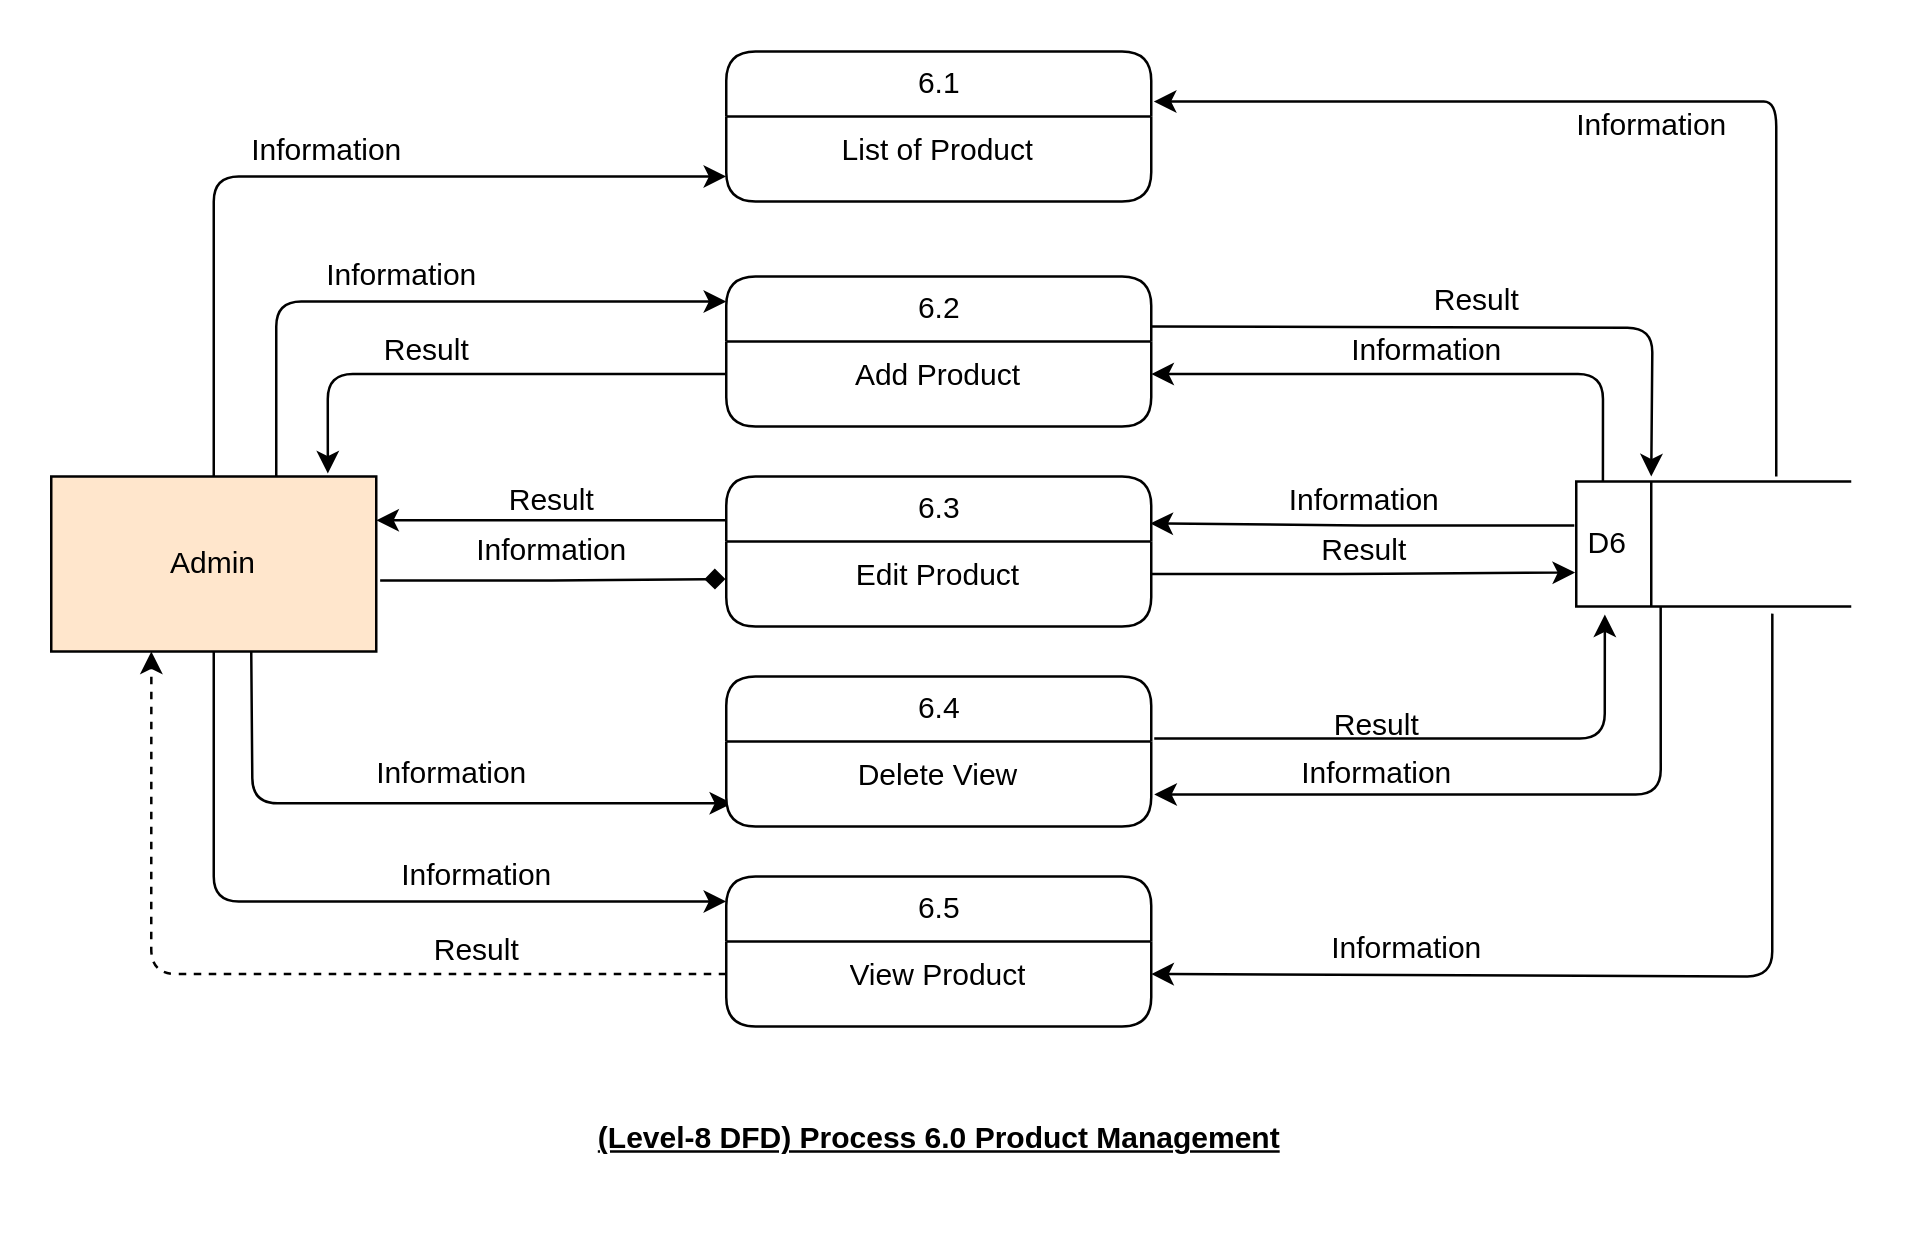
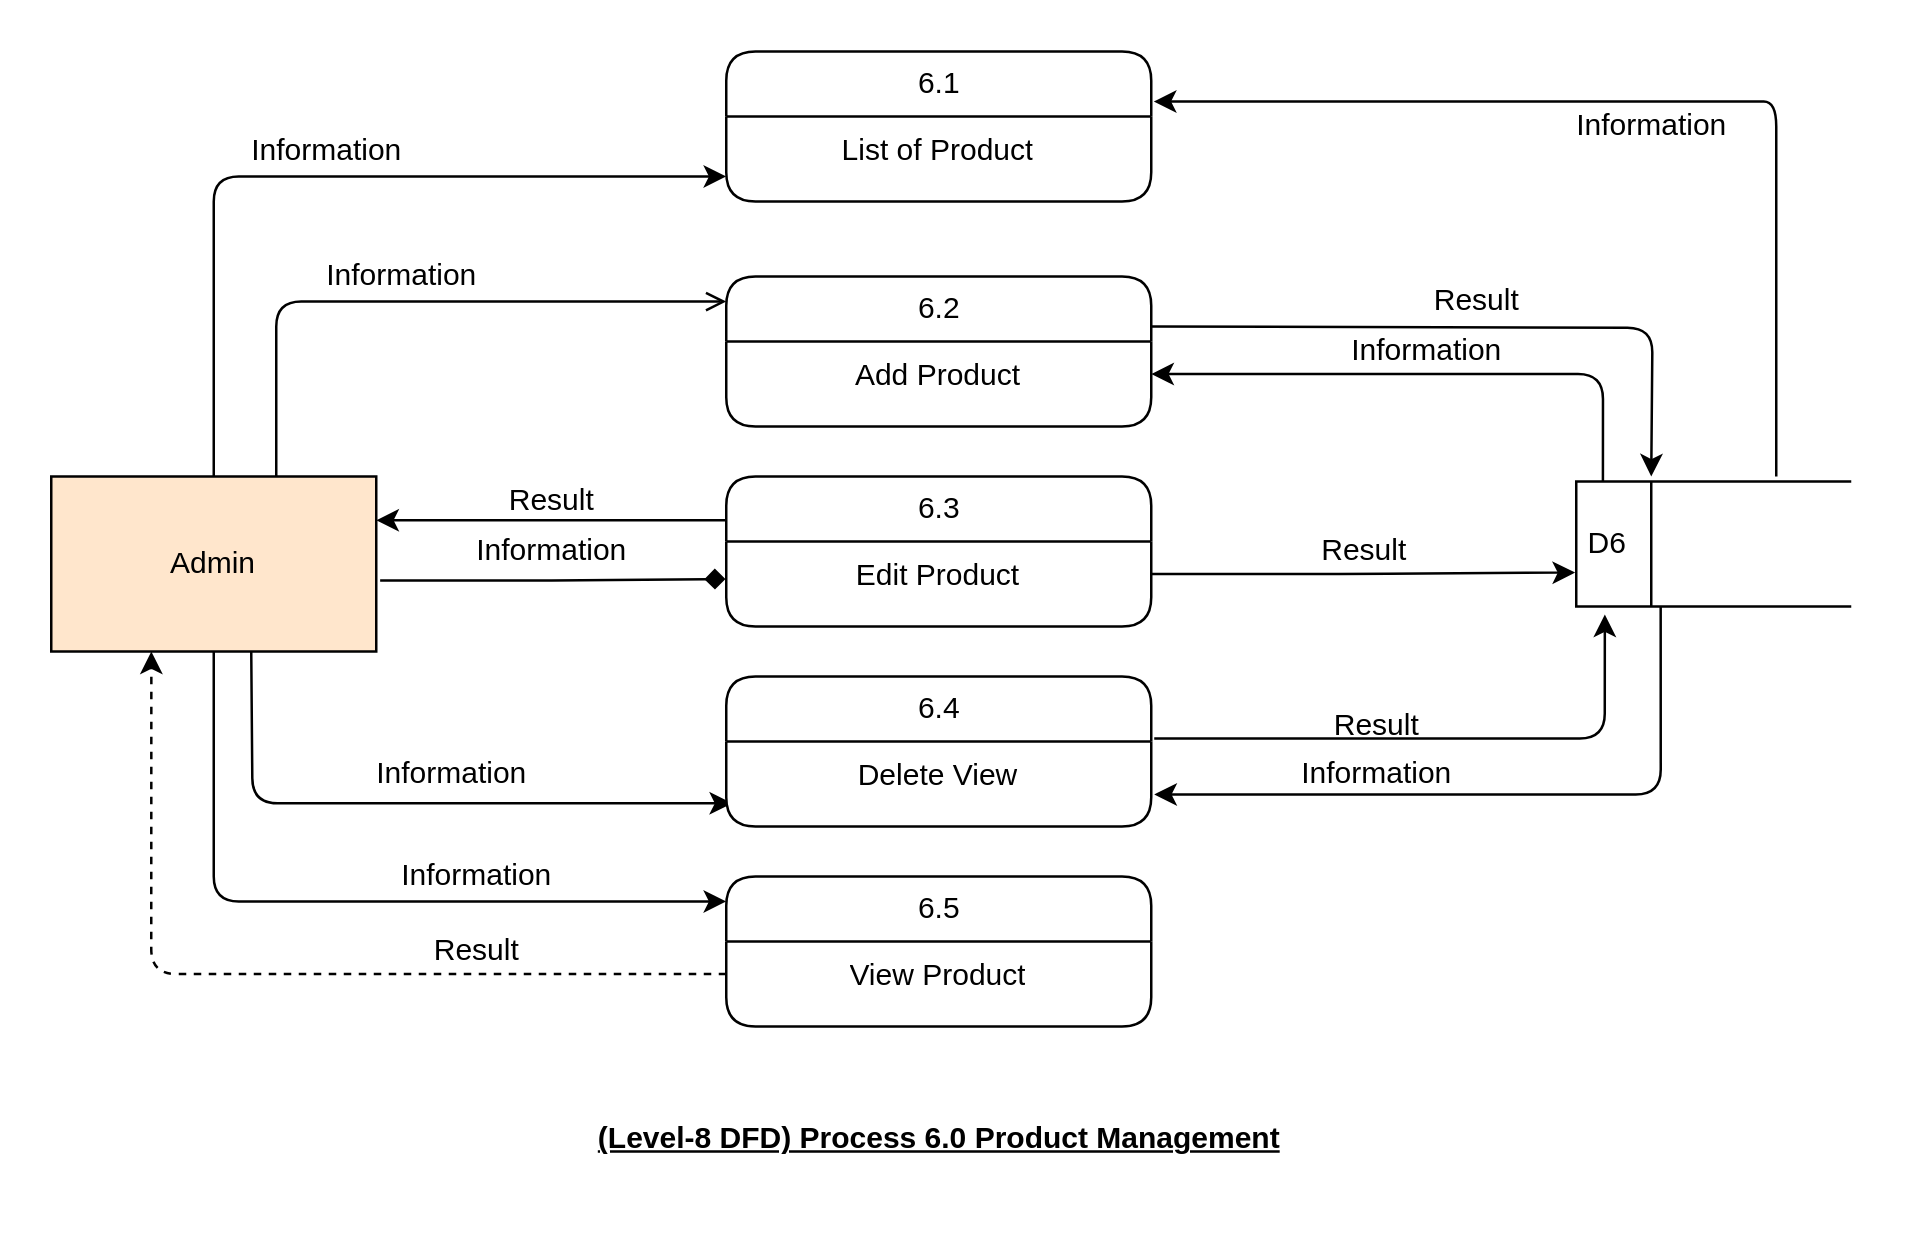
(708, 301) -> (712, 301)
(494, 374) -> none
(1371, 525) -> none
(1643, 976) -> none
